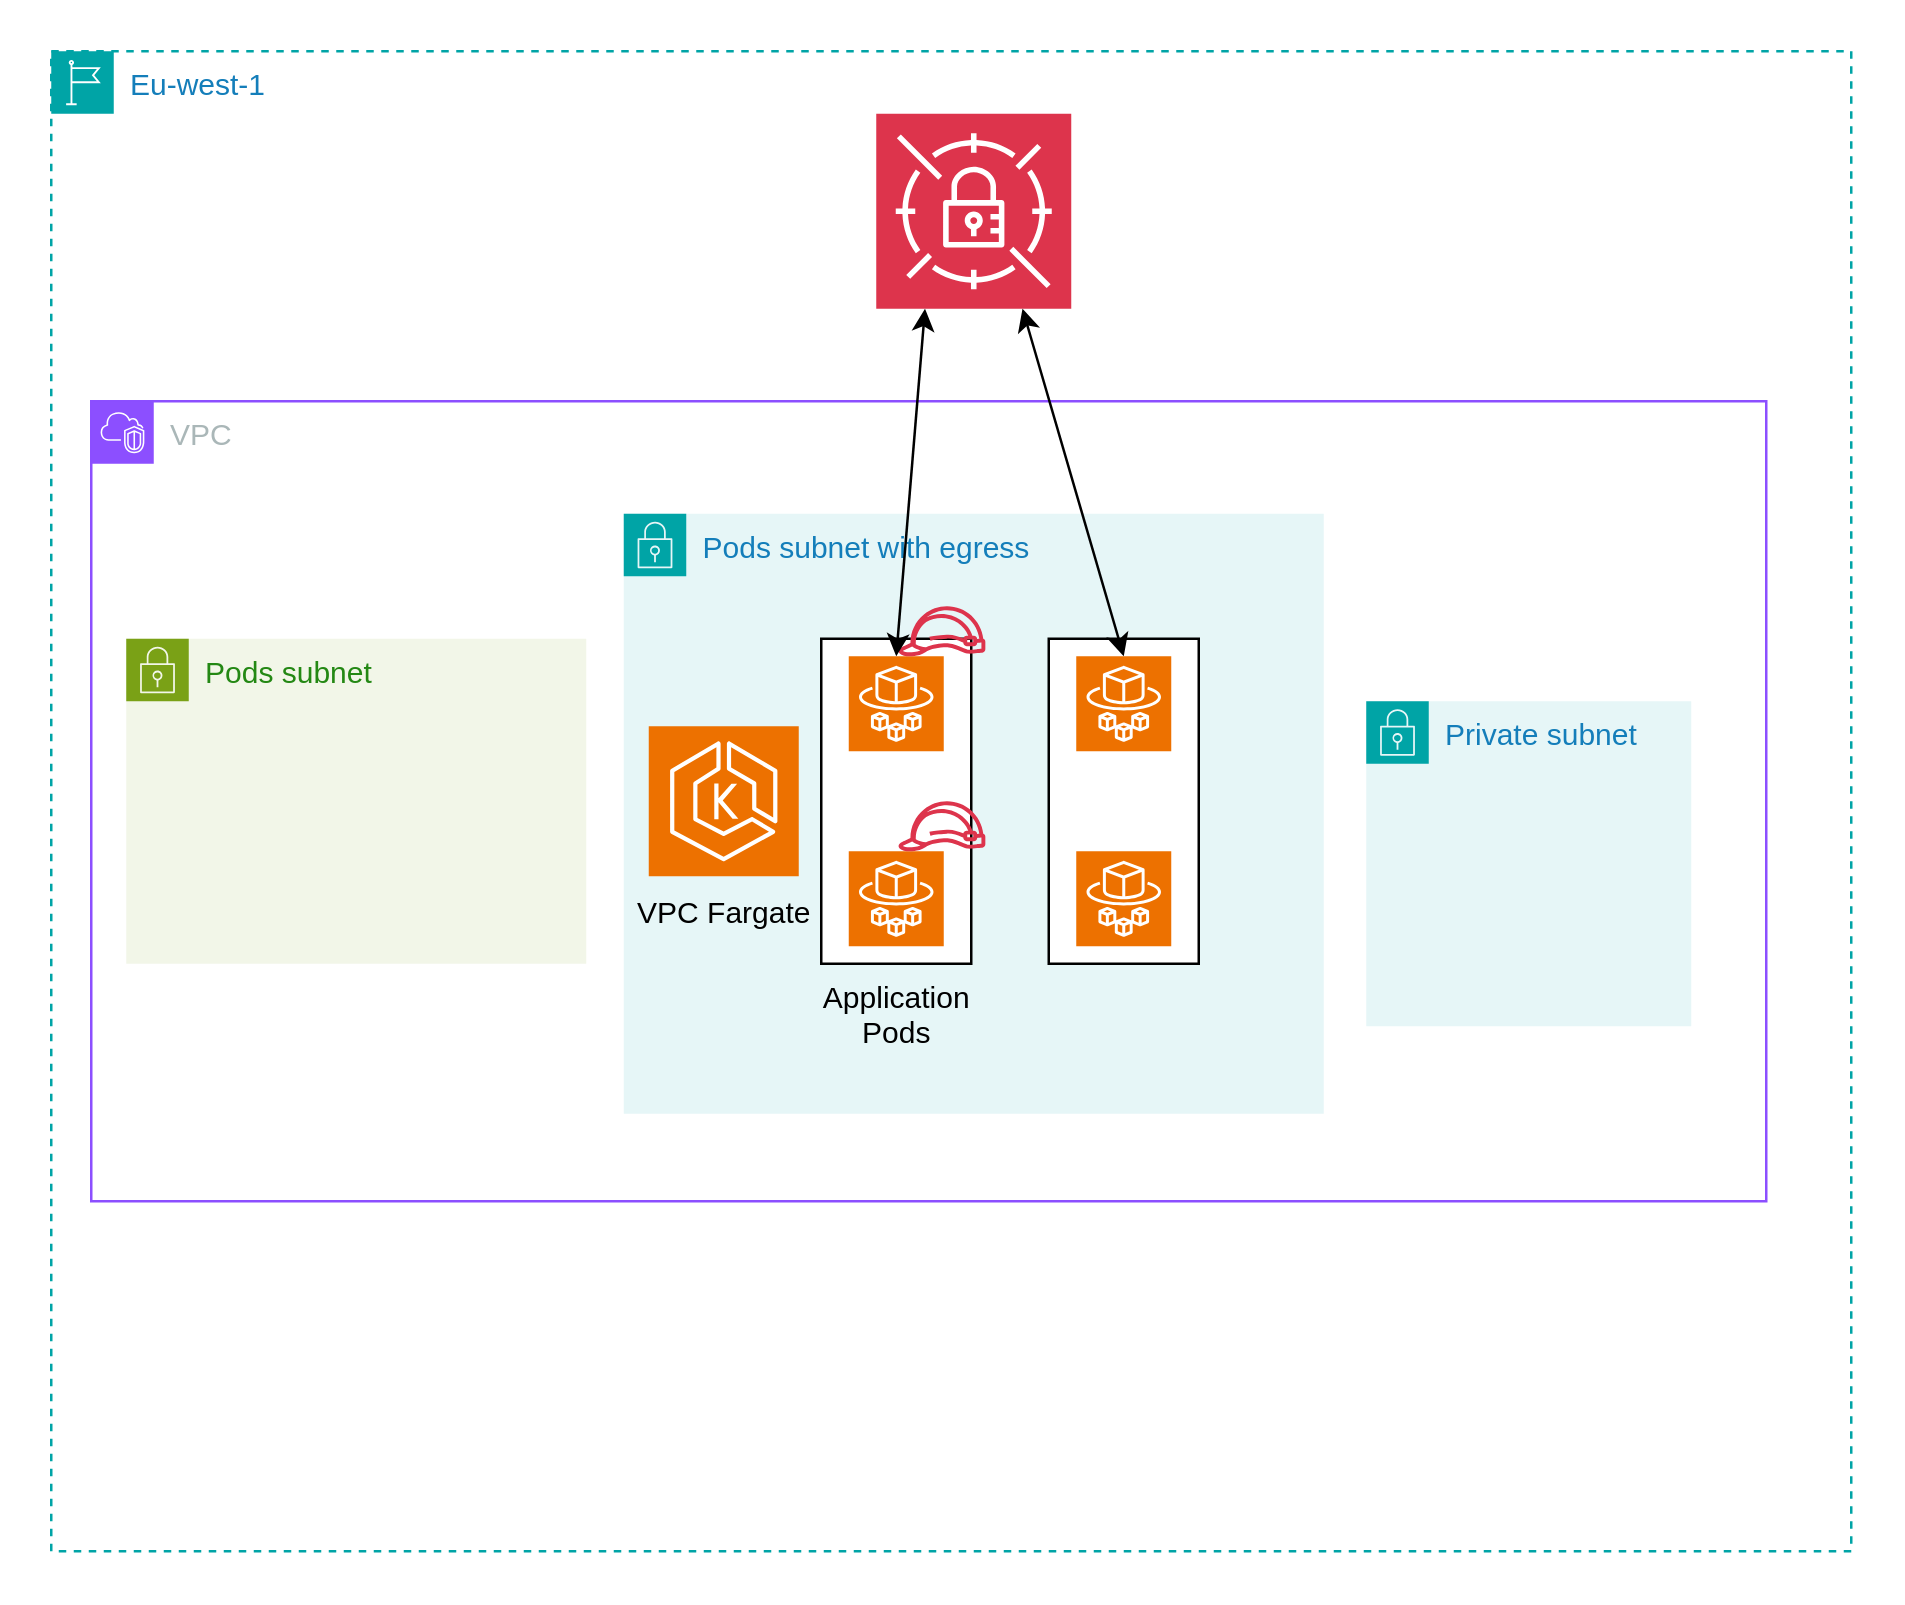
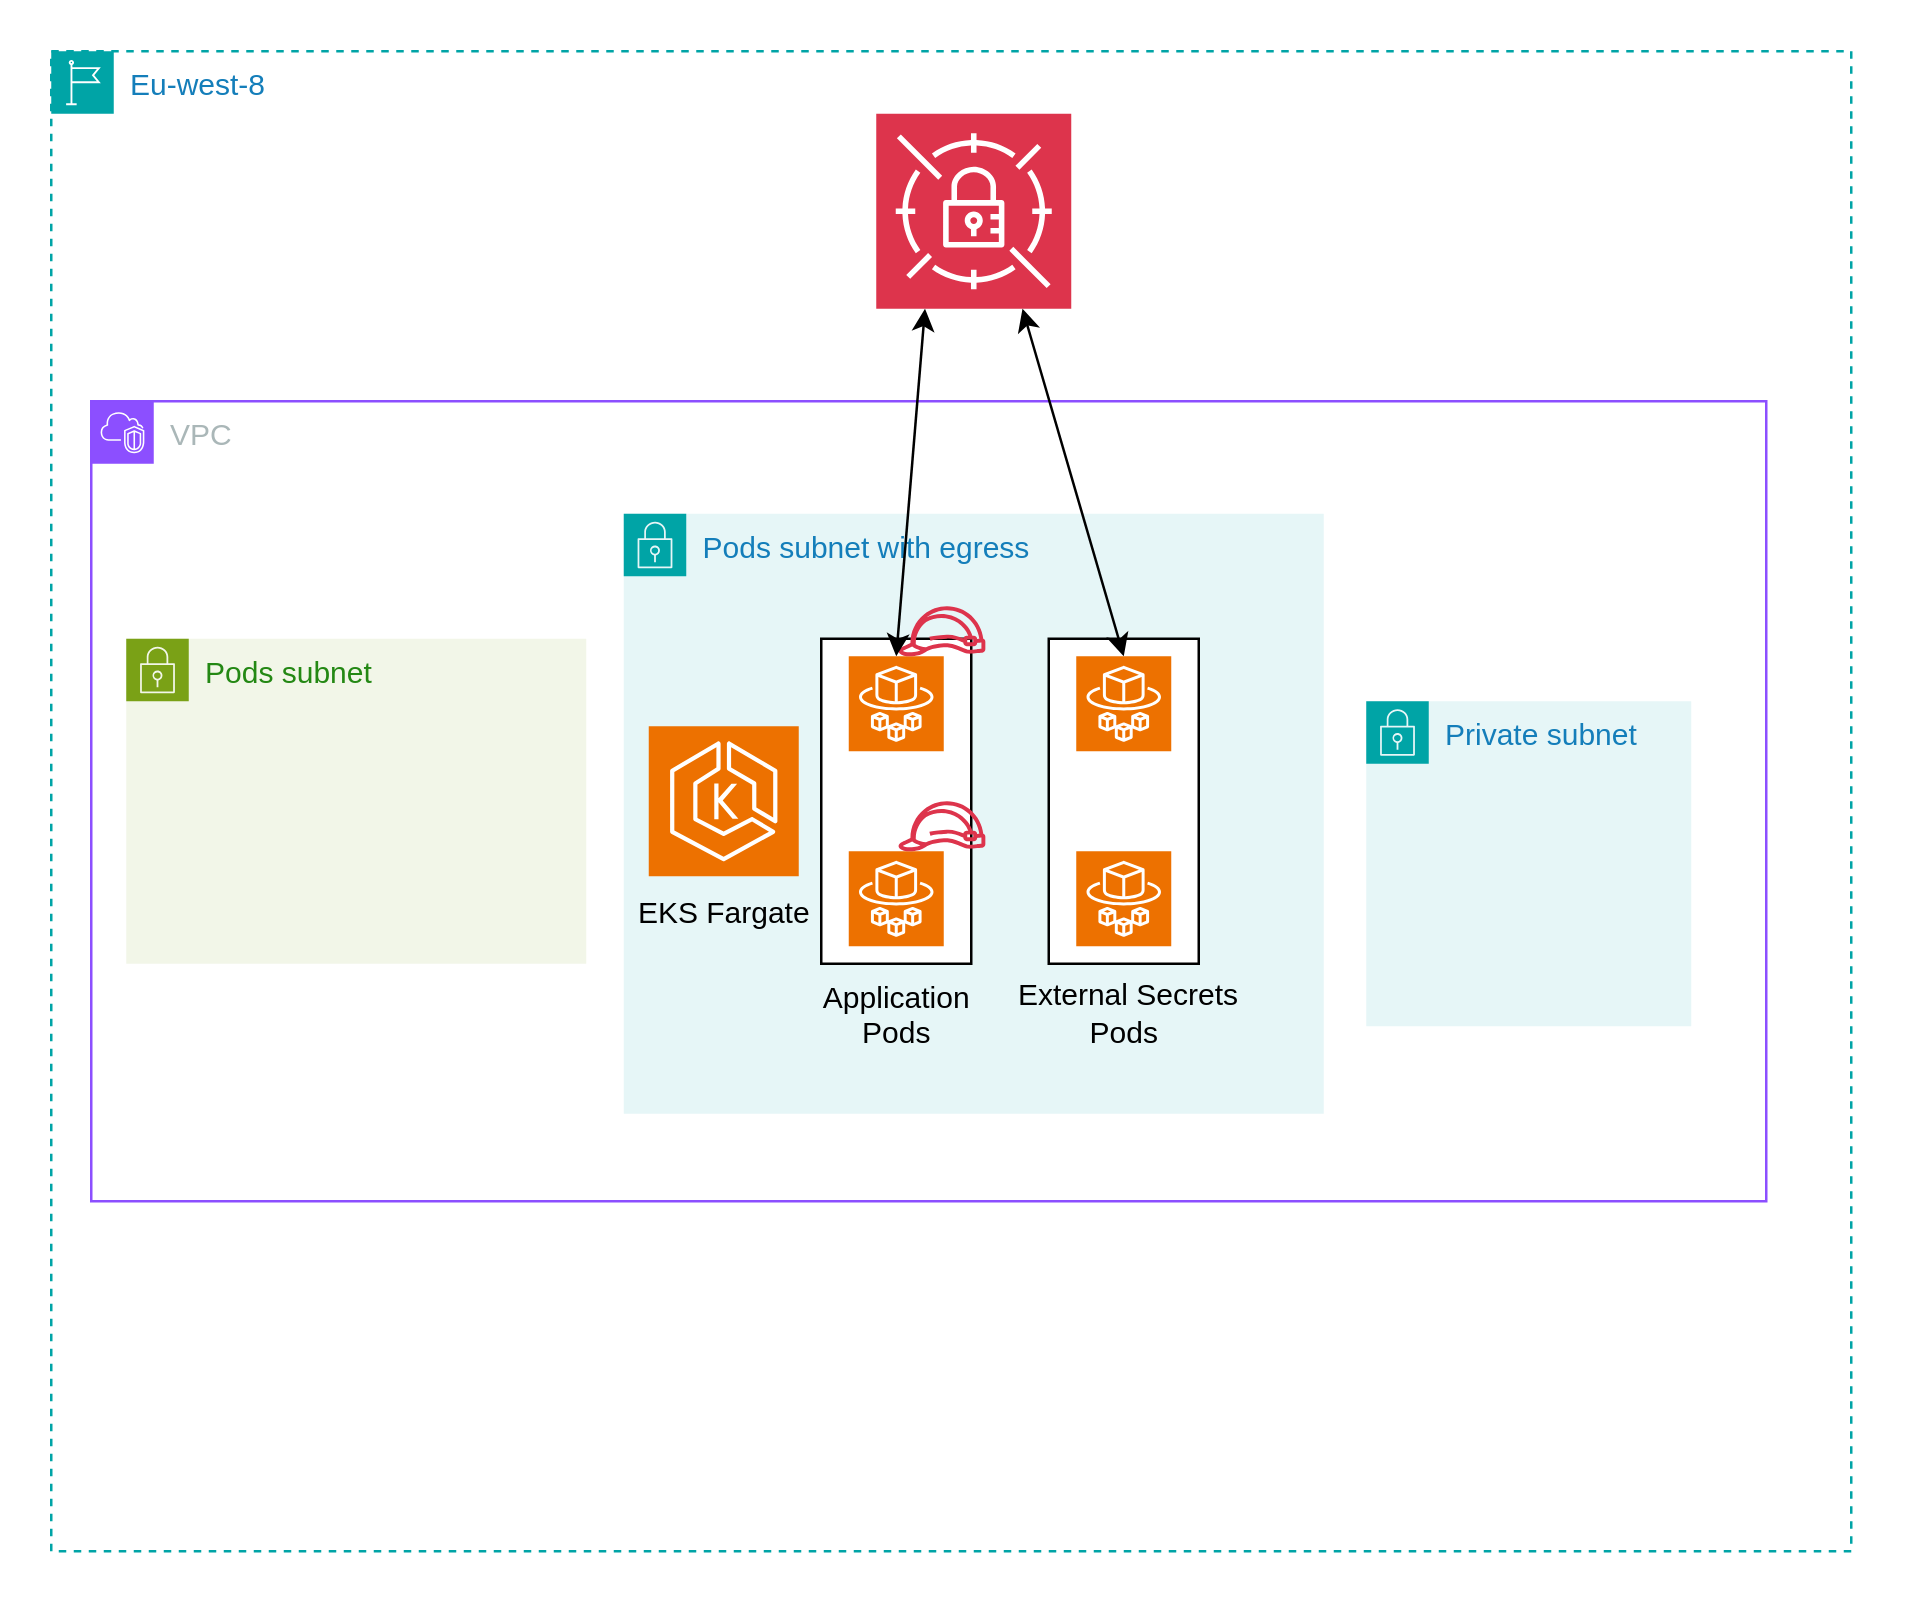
(207, 87) -> (207, 87)
(725, 914) -> (725, 914)
none -> (1124, 1014)
